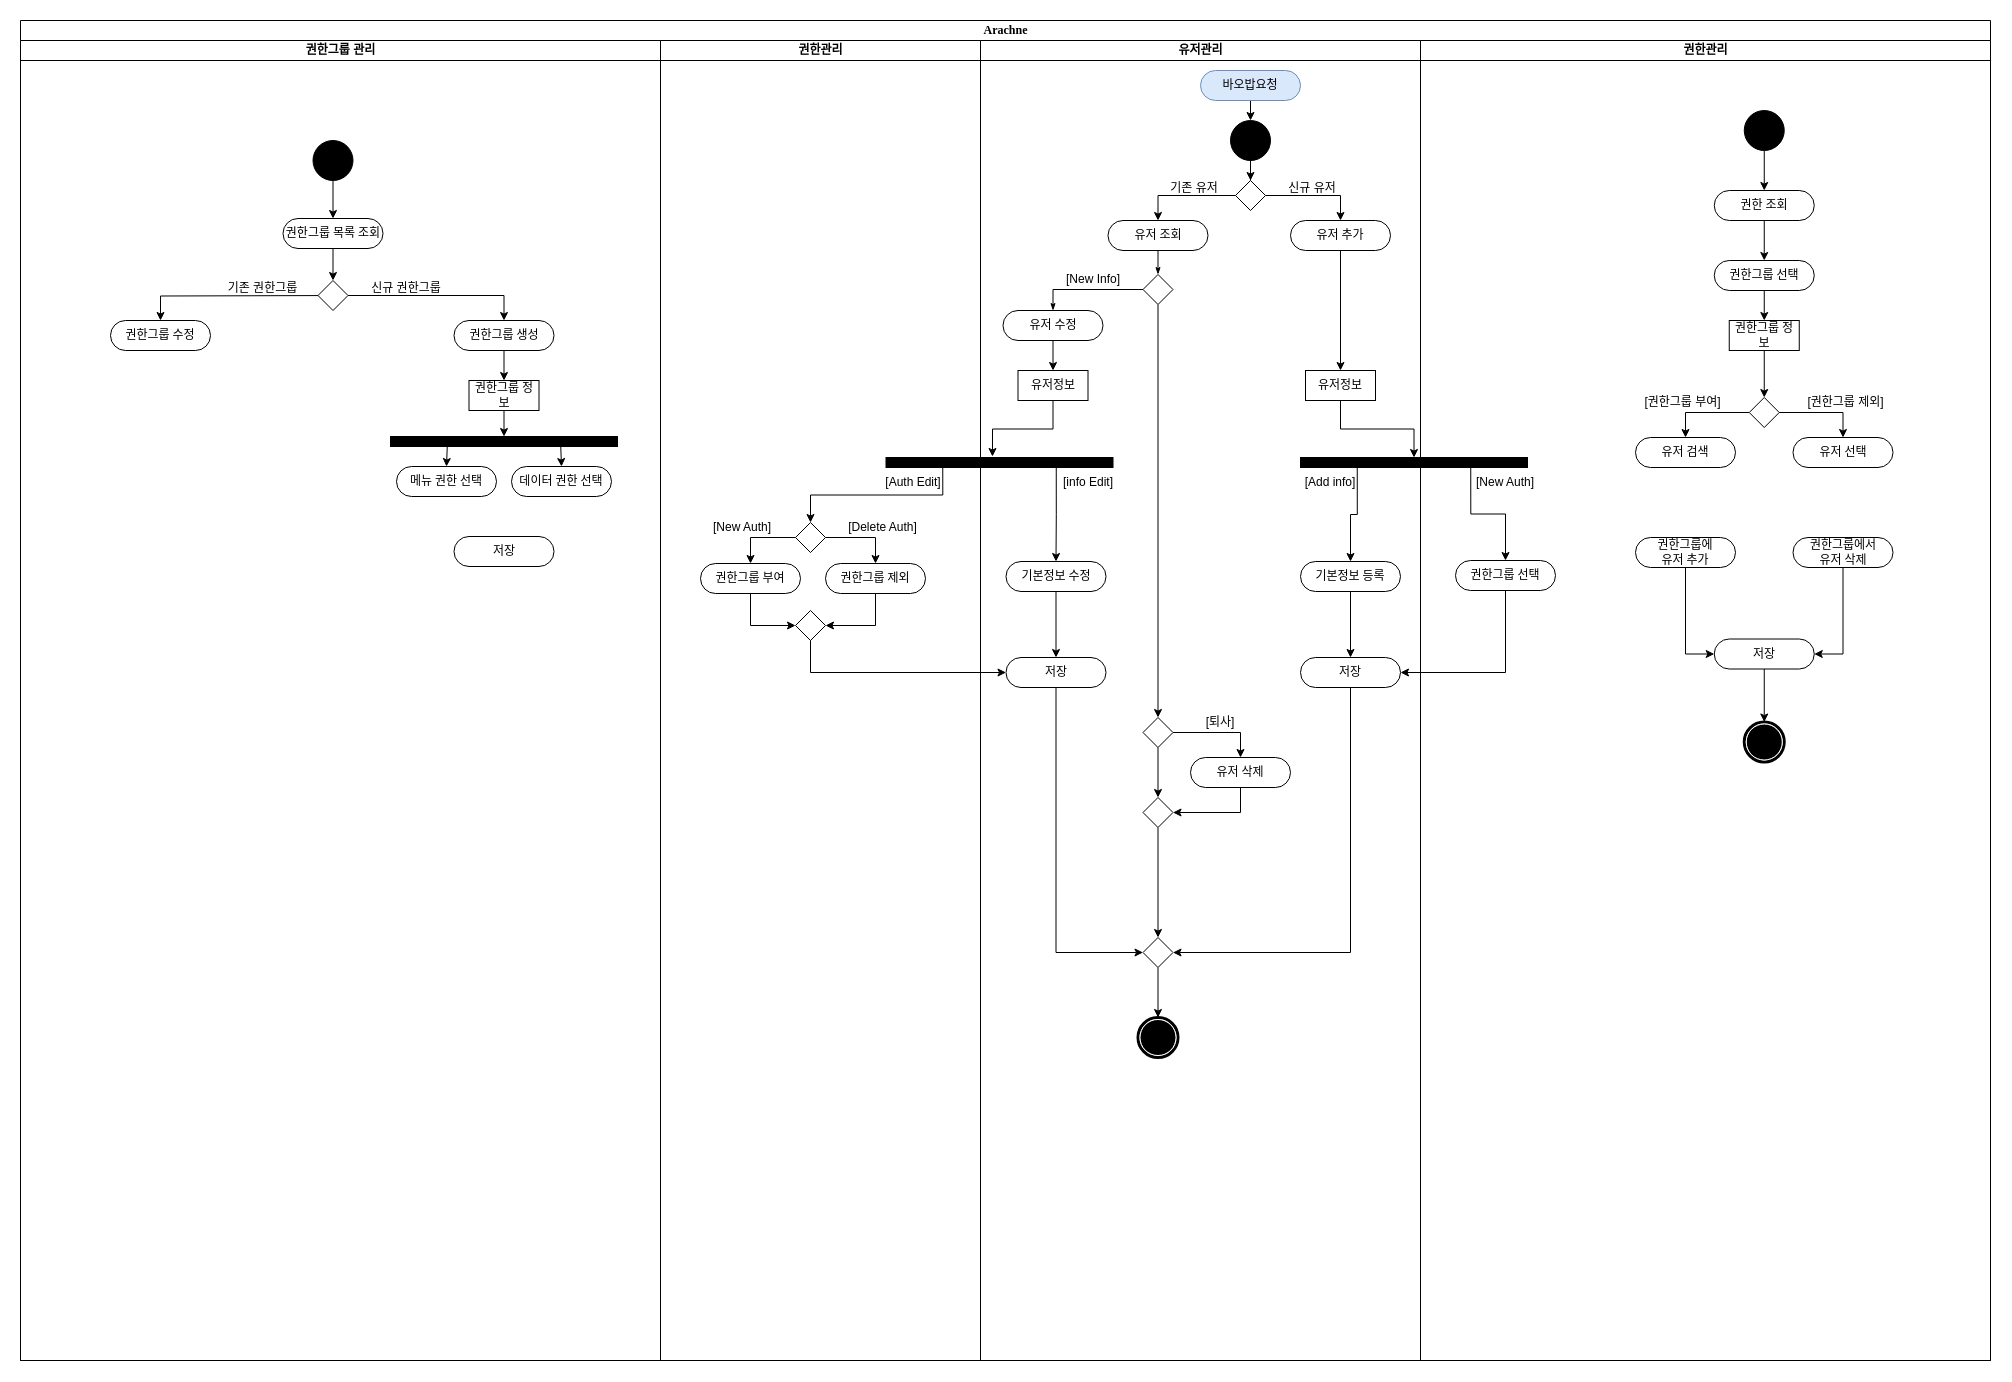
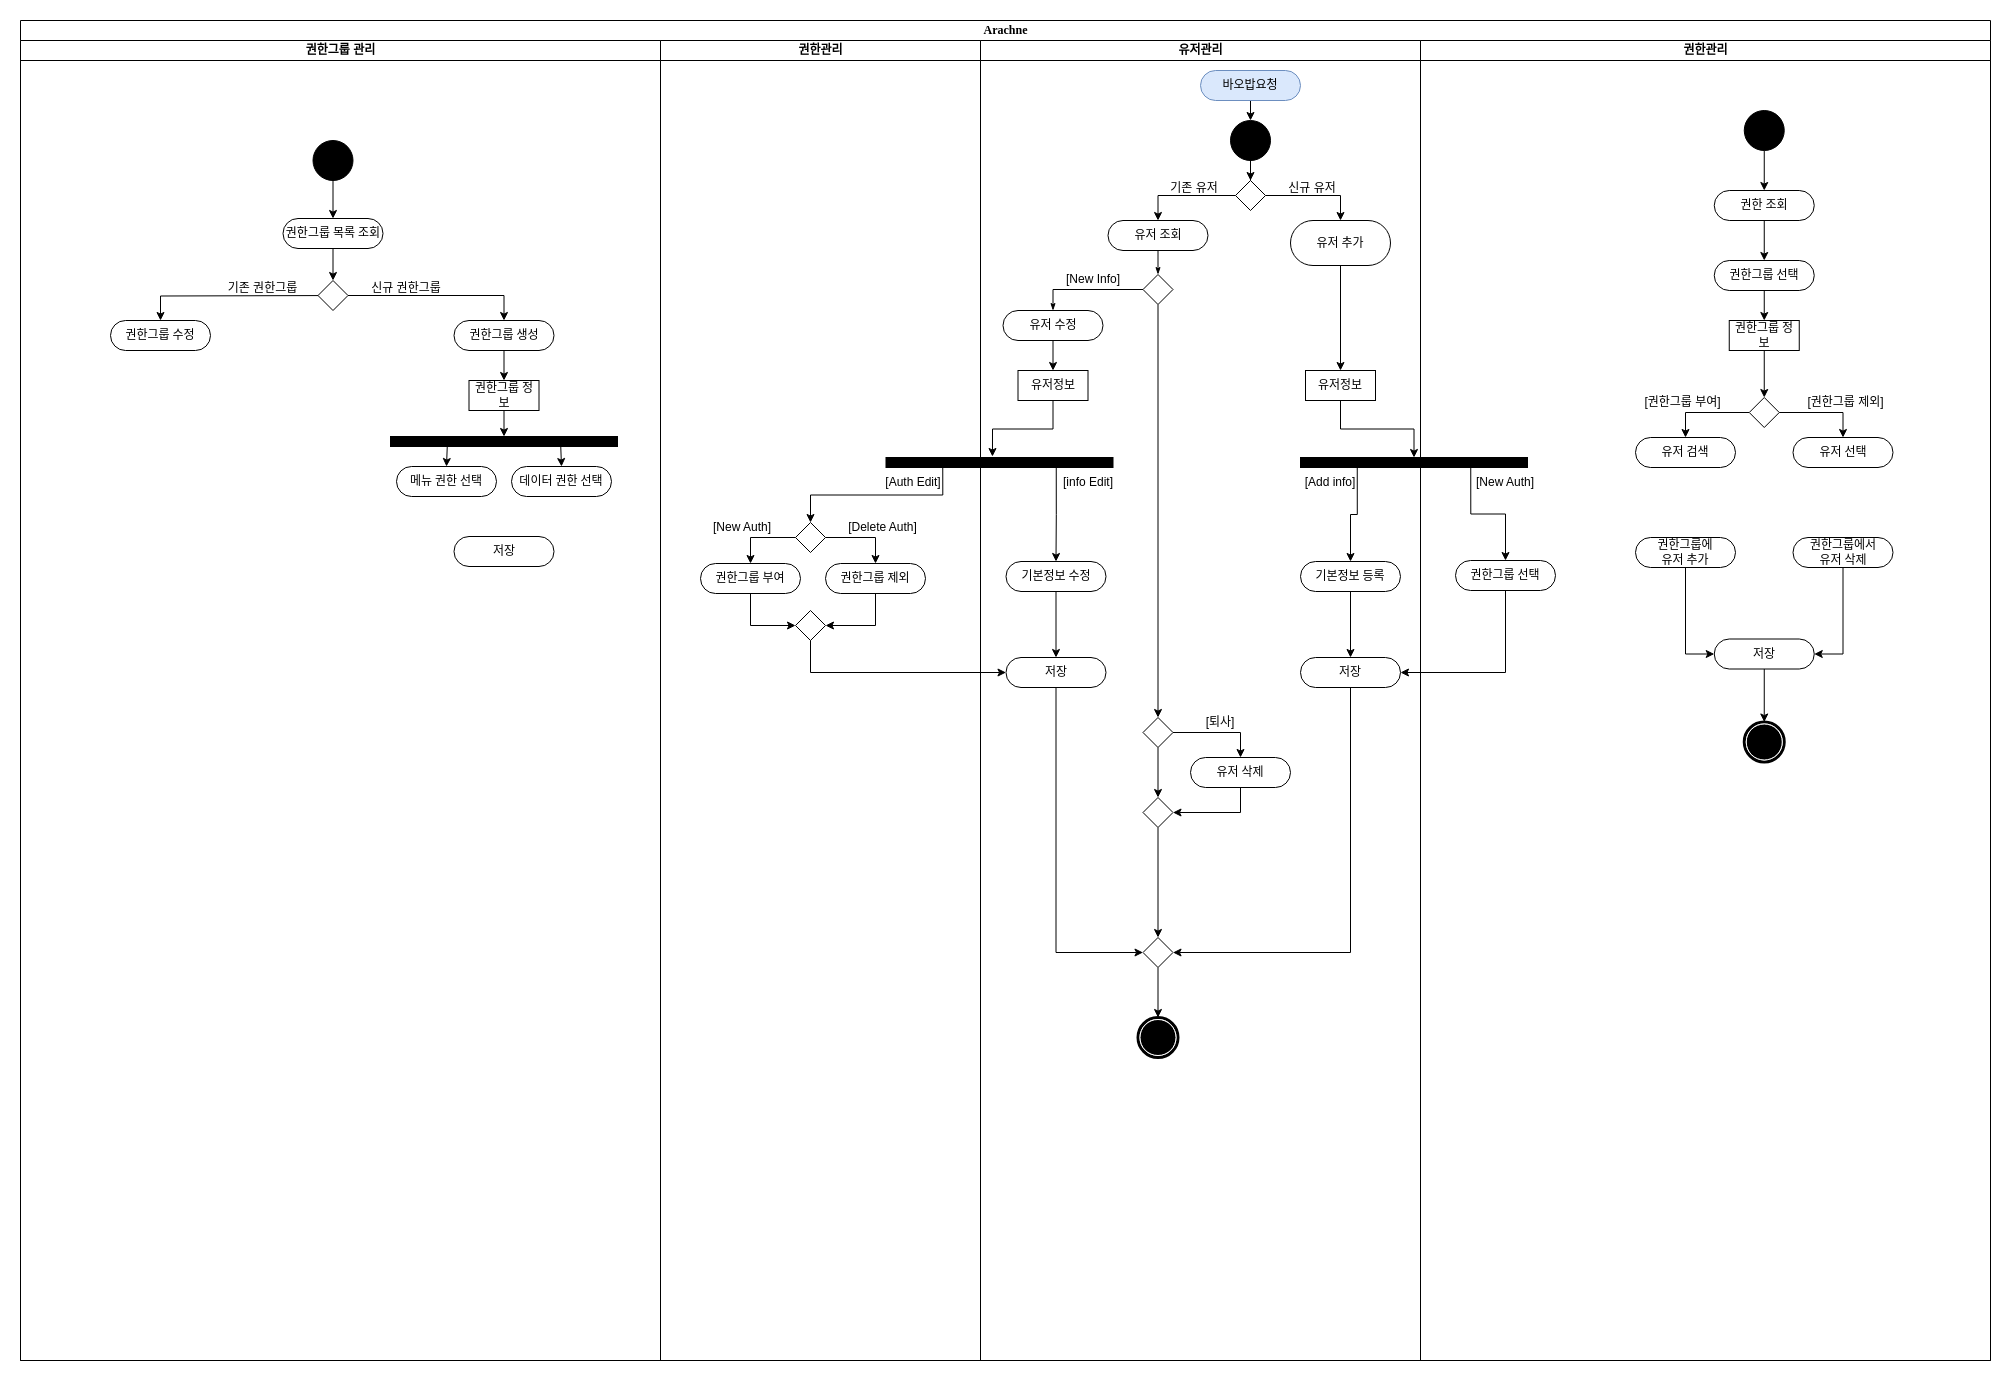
(1341, 236) -> (1341, 243)
